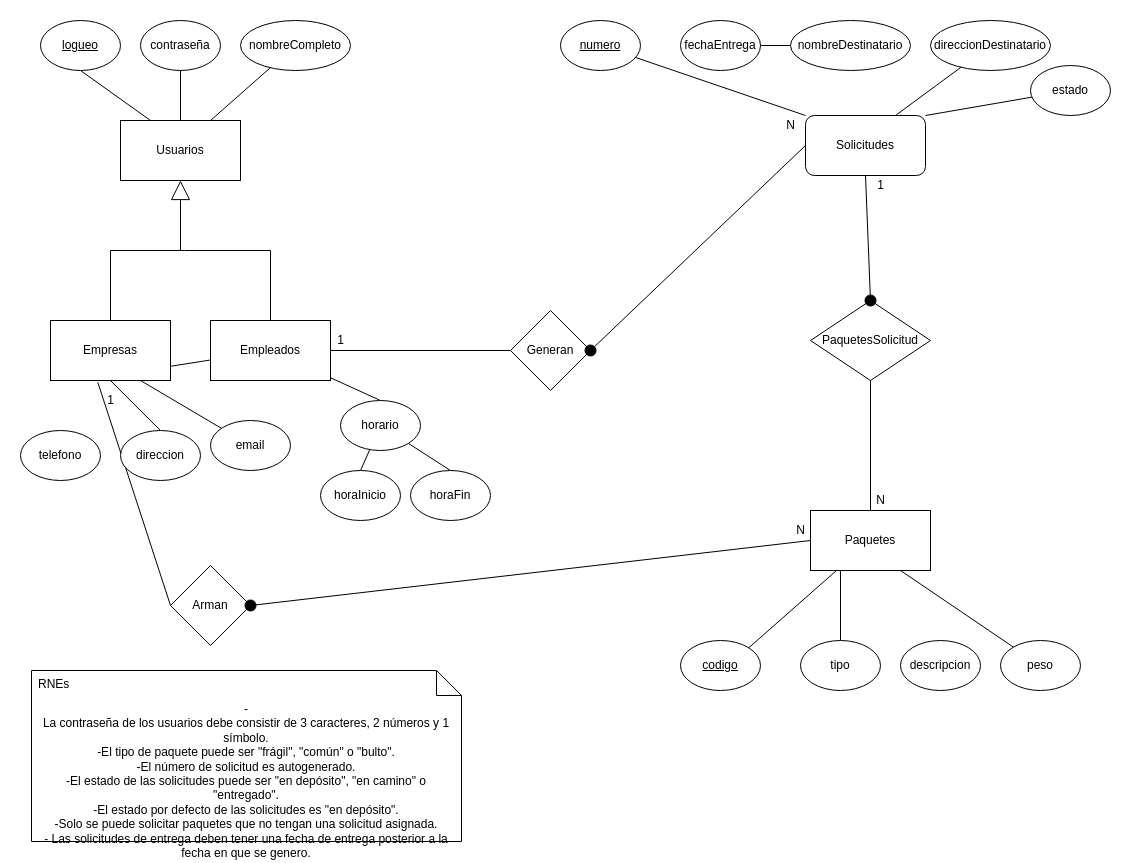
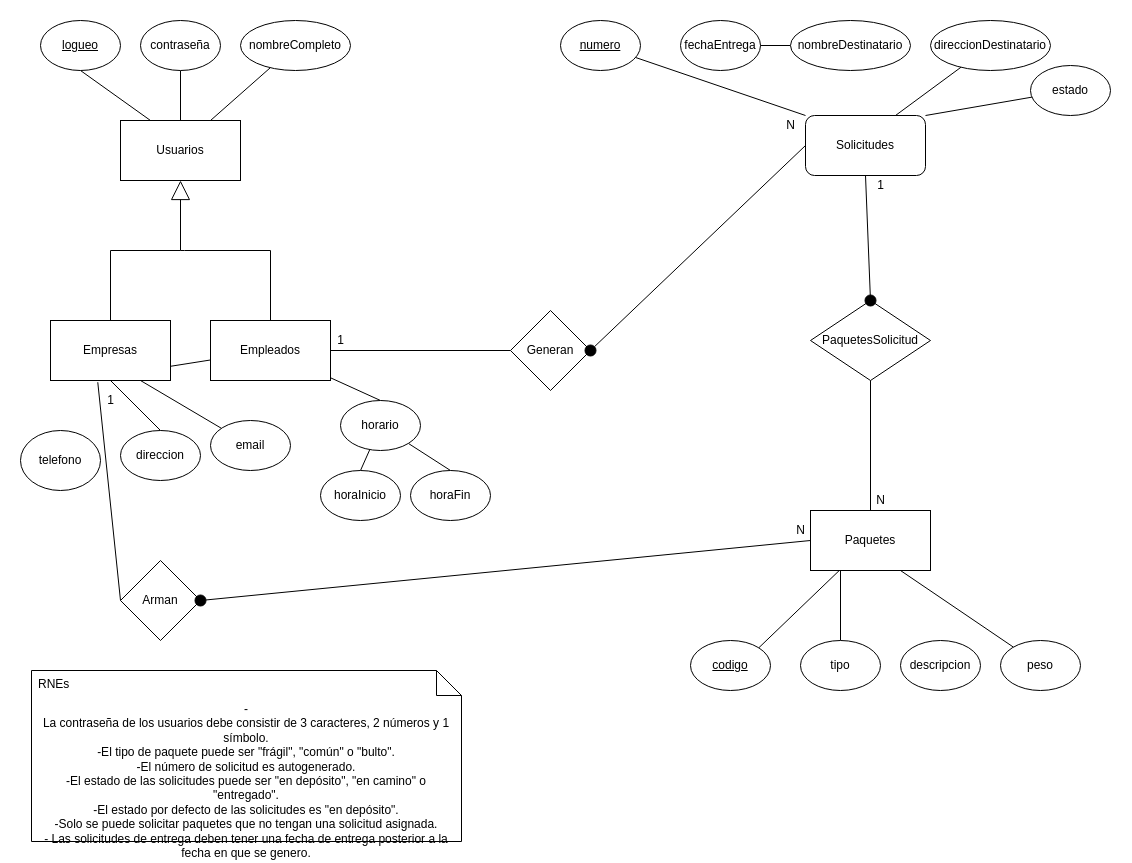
(61, 456) -> (61, 461)
(211, 606) -> (161, 601)
(721, 666) -> (731, 666)
